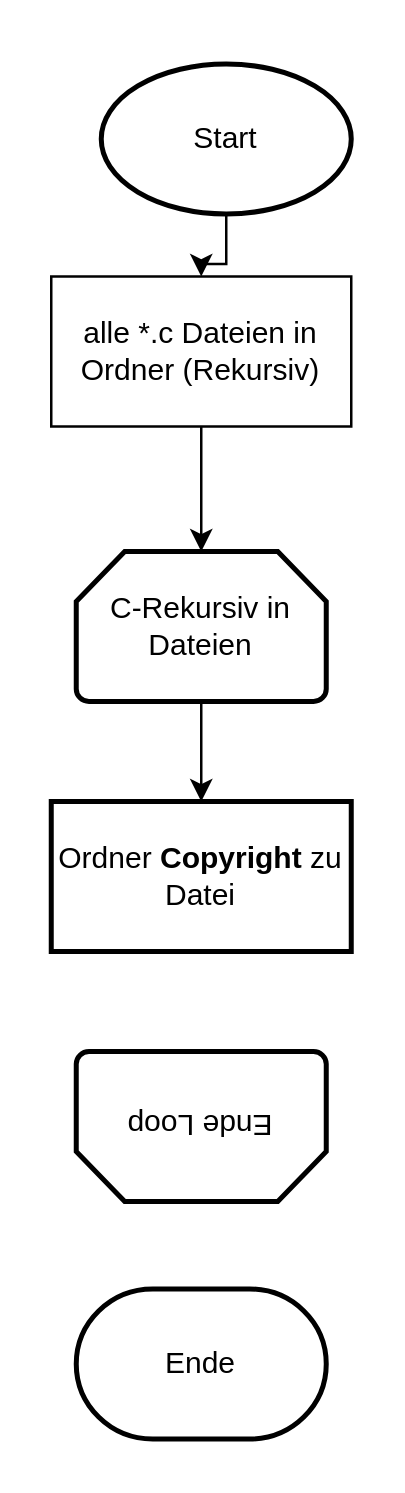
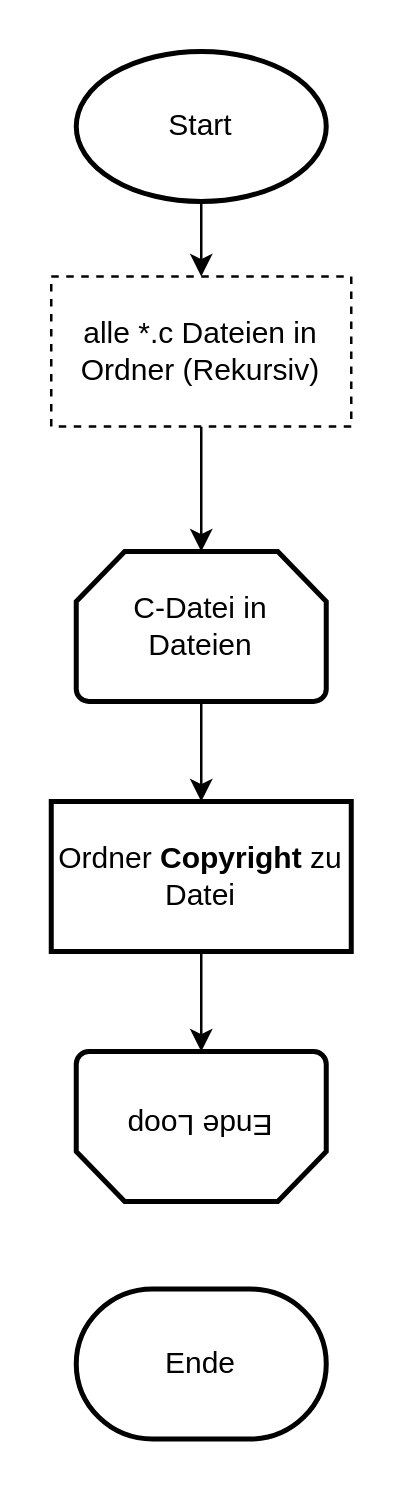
(226, 139) -> (201, 126)
(201, 351) -> (201, 351)
(201, 626) -> (201, 626)
none -> (201, 993)
